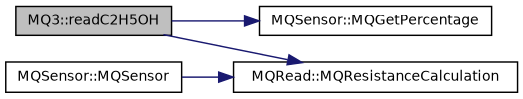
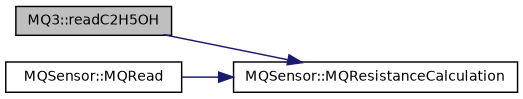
(376, 21) -> none
(94, 77) -> (94, 77)
(376, 77) -> (376, 77)
